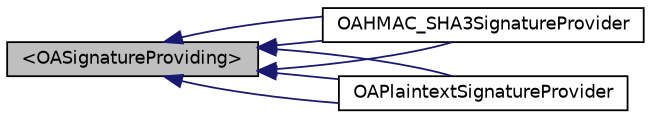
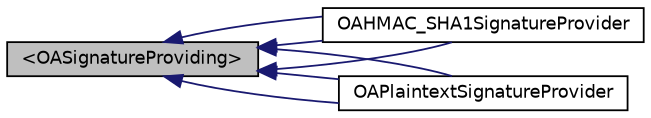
(483, 25) -> (483, 25)
